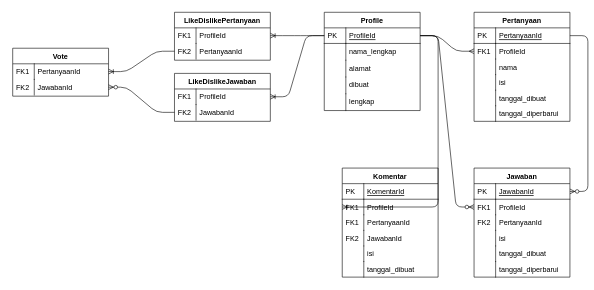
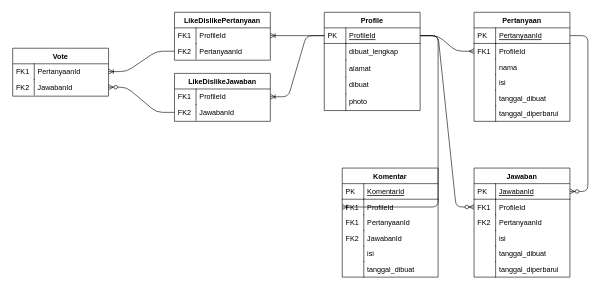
(372, 52) -> (376, 52)
(362, 102) -> (359, 102)
